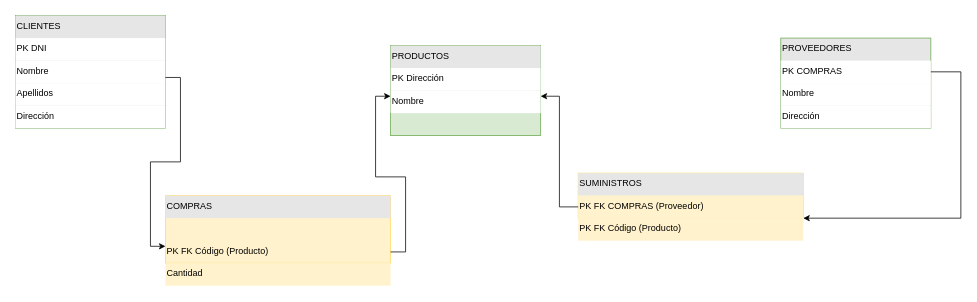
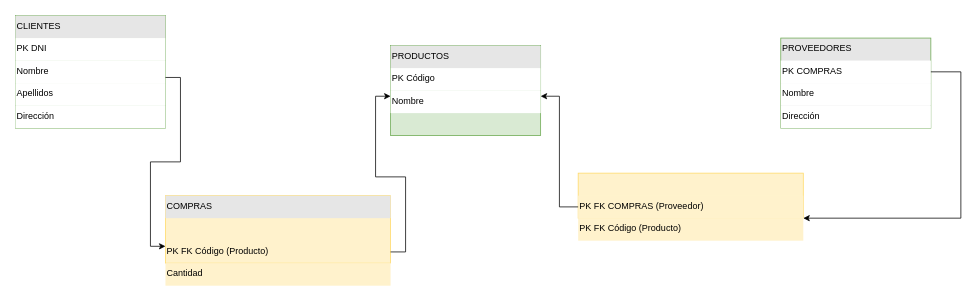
(419, 79) -> (412, 79)
(690, 184) -> none
